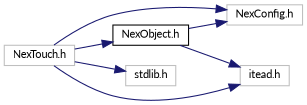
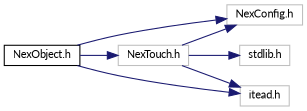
(88, 46) -> (94, 55)
